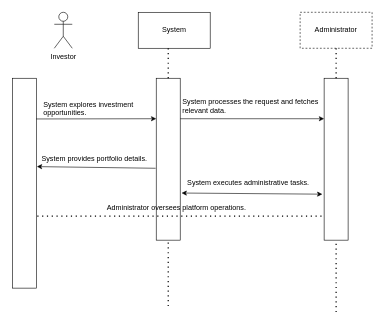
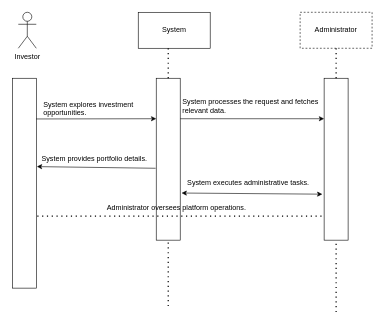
(63, 30) -> (27, 30)
